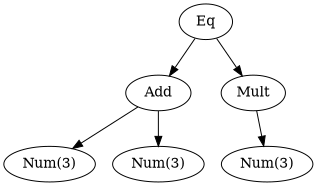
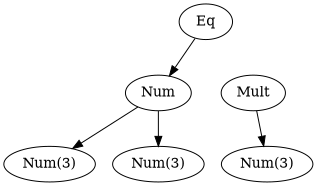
(227, 53) -> none
(158, 93) -> (158, 93)
